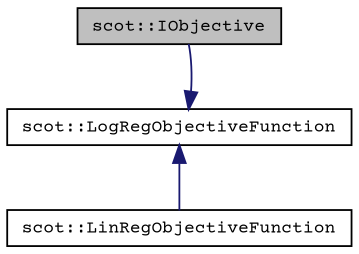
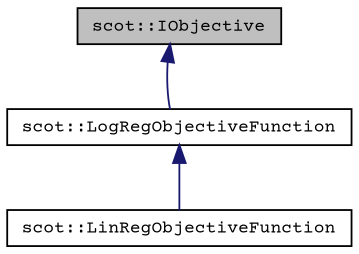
(191, 68) -> (167, 86)
